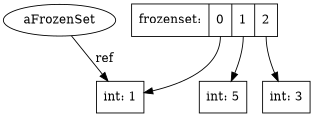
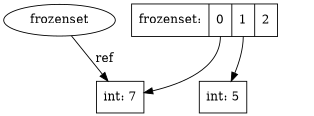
(60, 20) -> (60, 20)
(120, 97) -> (120, 97)
(286, 97) -> none
